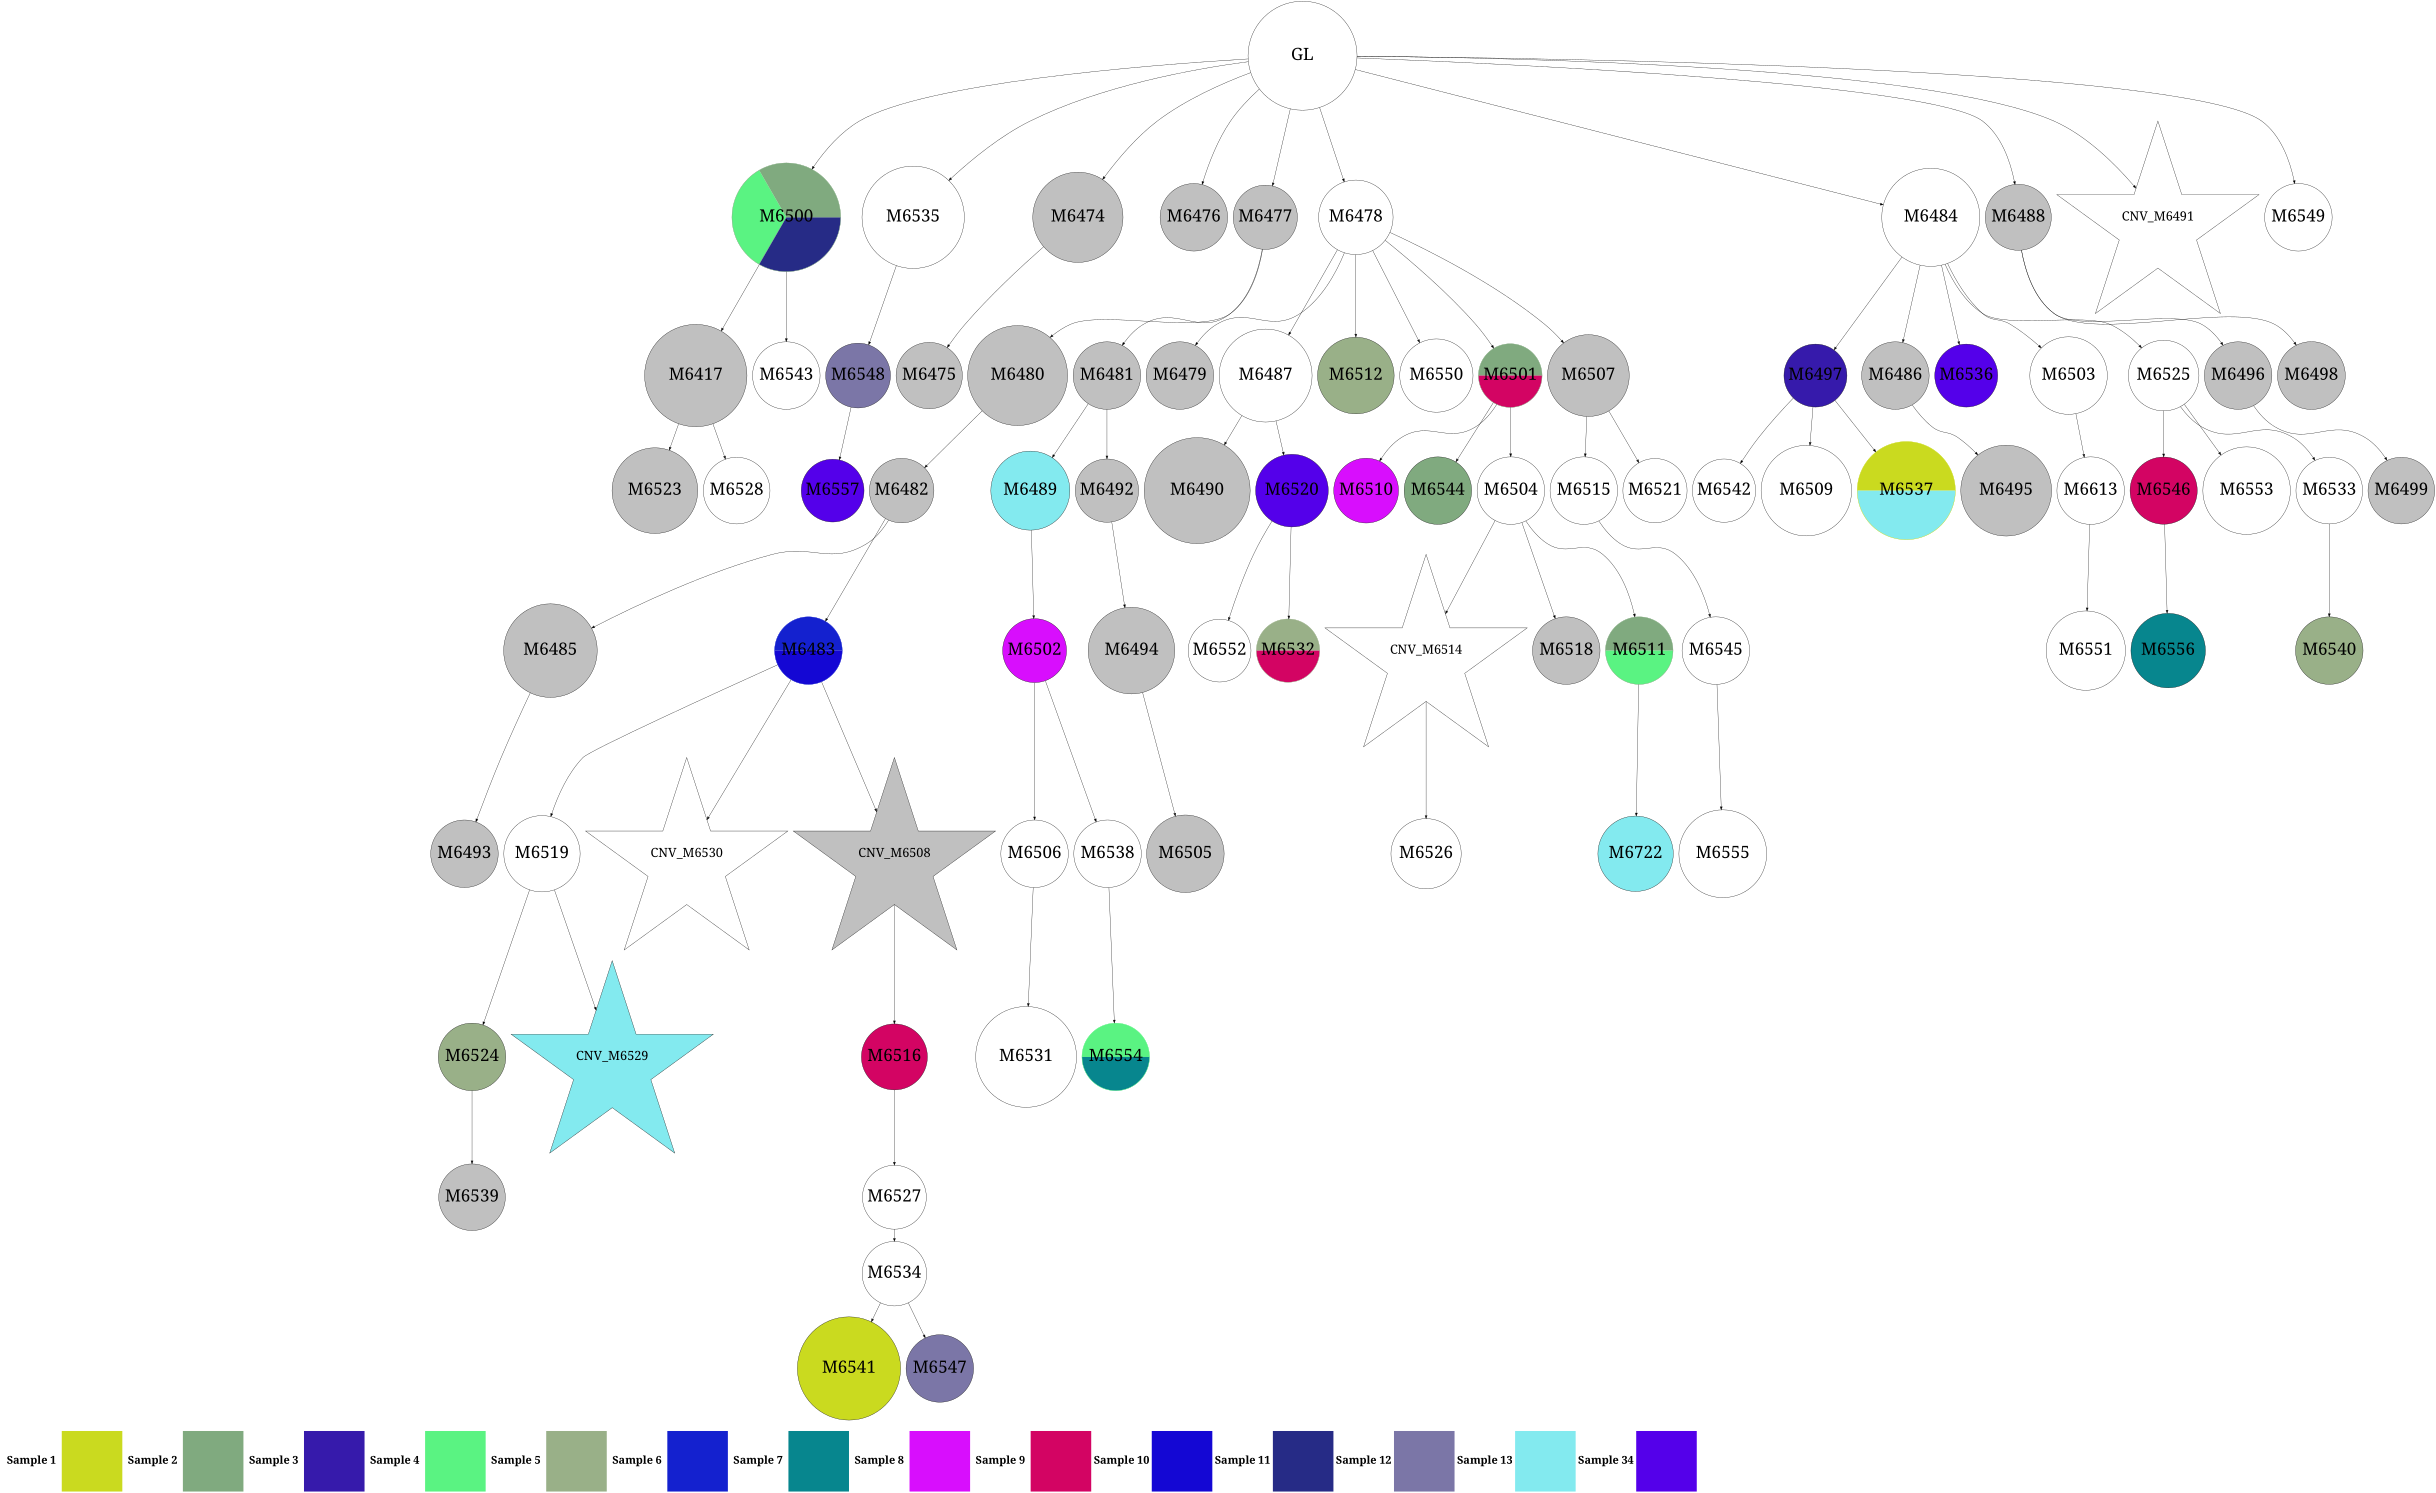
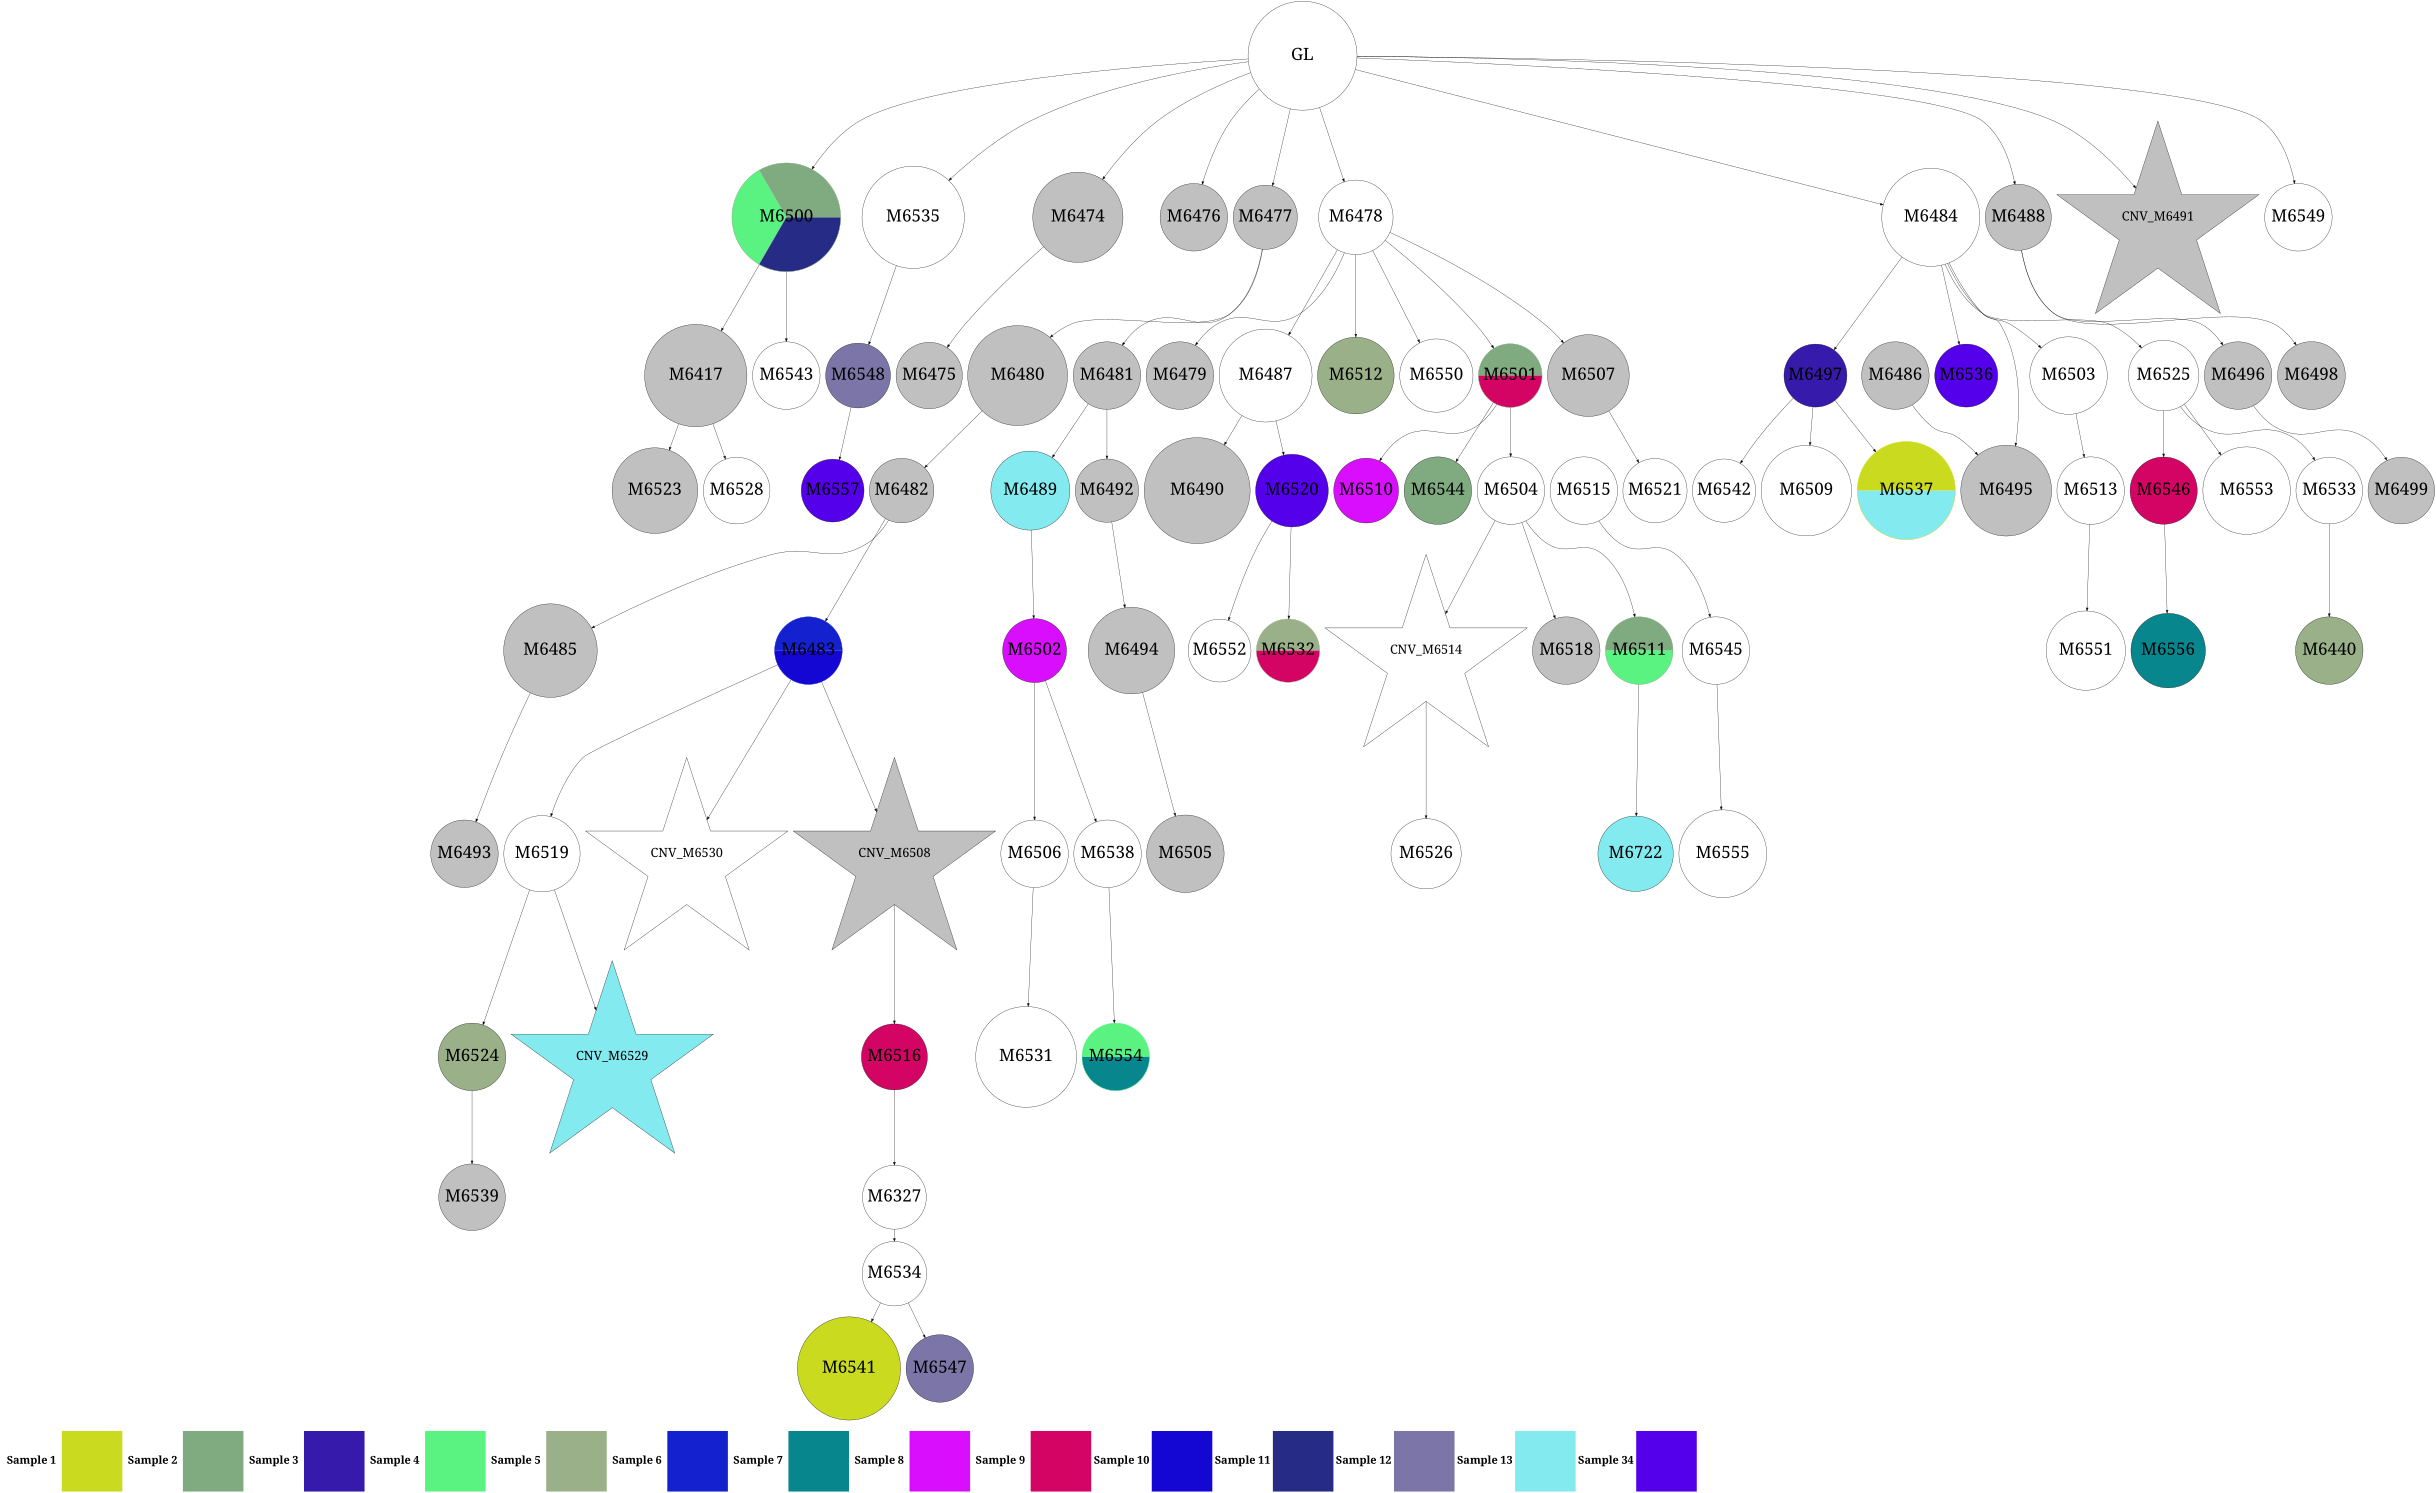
(2158, 217) -> (2158, 217)
(1912, 302) -> (2009, 342)
(1586, 435) -> none
(2091, 491) -> (2091, 491)
(2329, 651) -> (2329, 651)
(894, 1197) -> (894, 1197)
